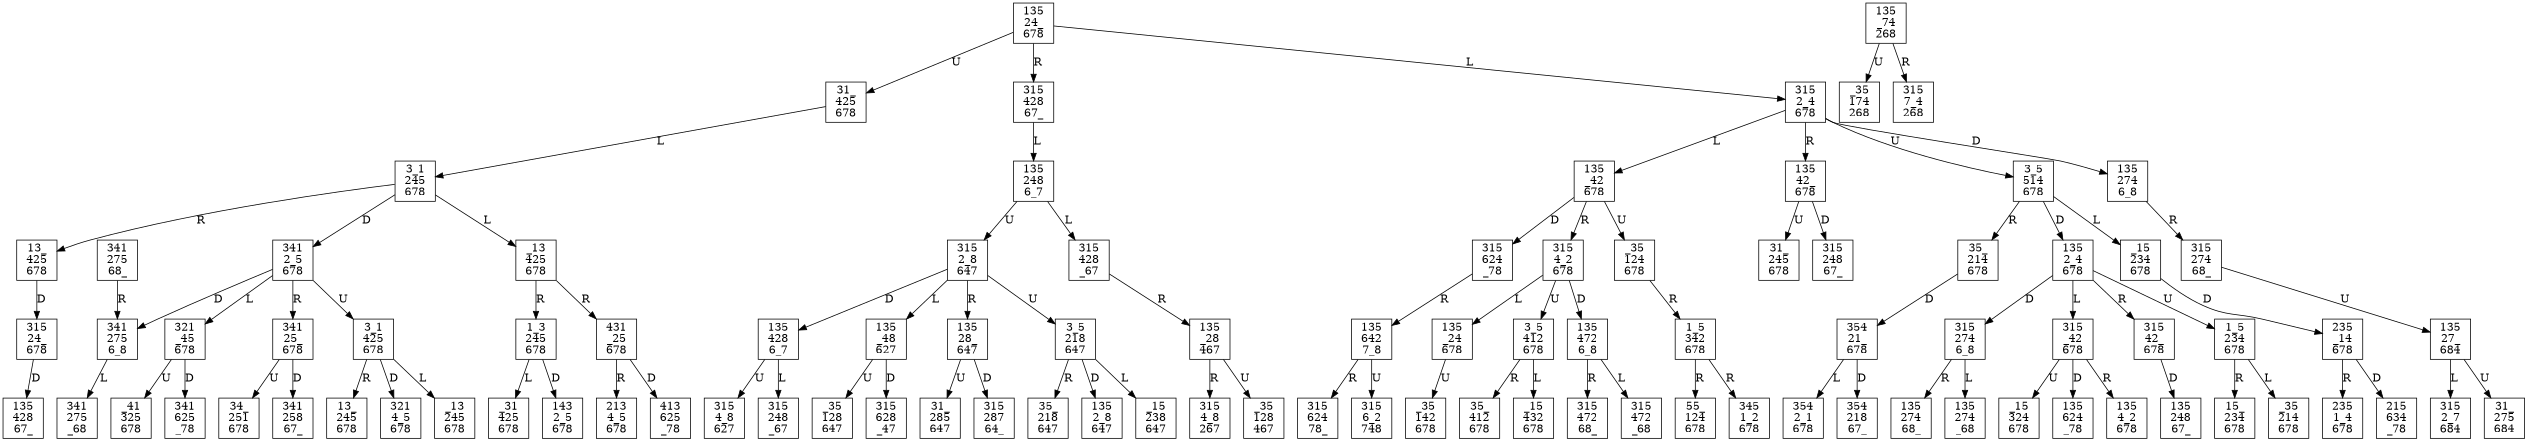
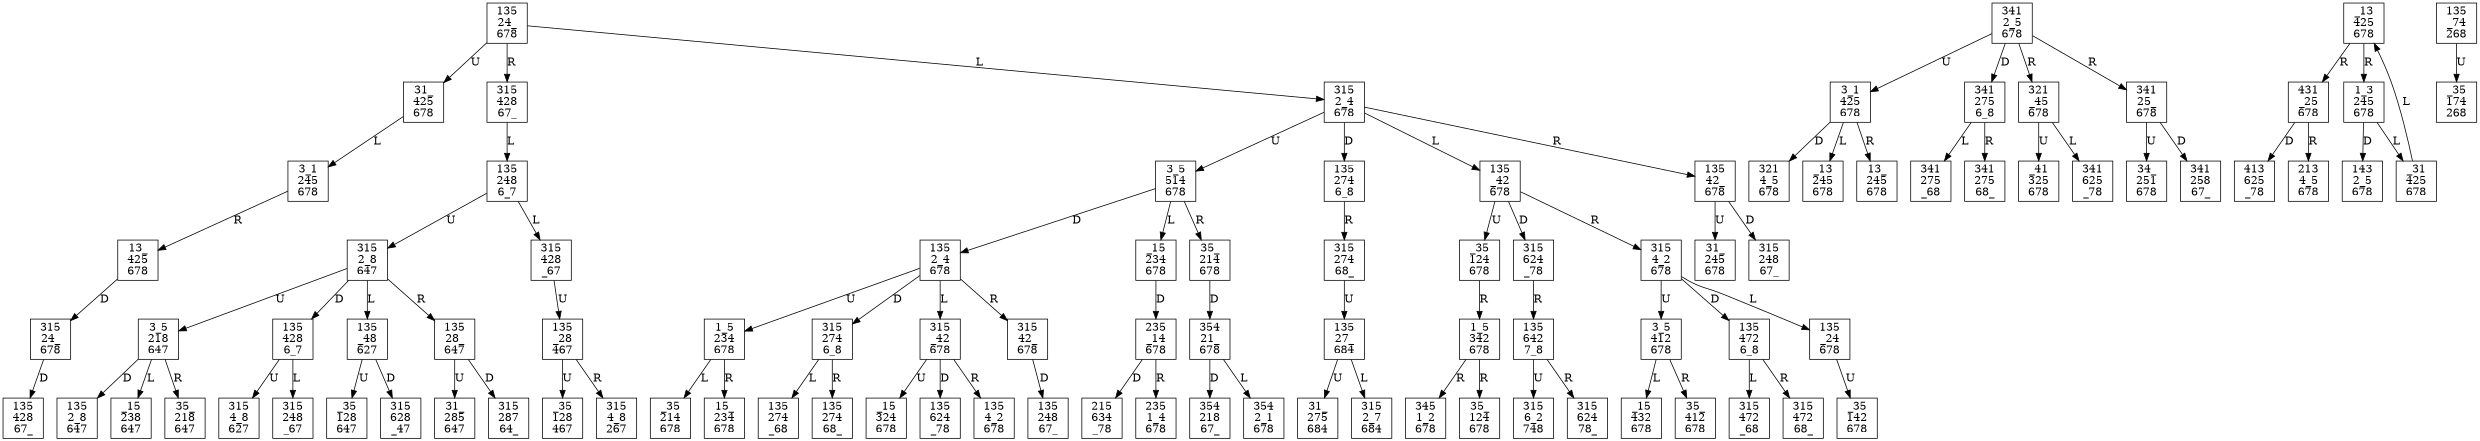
(1913, 102) -> none
(357, 219) -> none
(472, 219) -> (2398, 104)
(117, 296) -> (1985, 138)
(250, 300) -> (2031, 63)
(1162, 300) -> (563, 300)
(190, 379) -> (2073, 142)
(1695, 418) -> (1480, 418)
